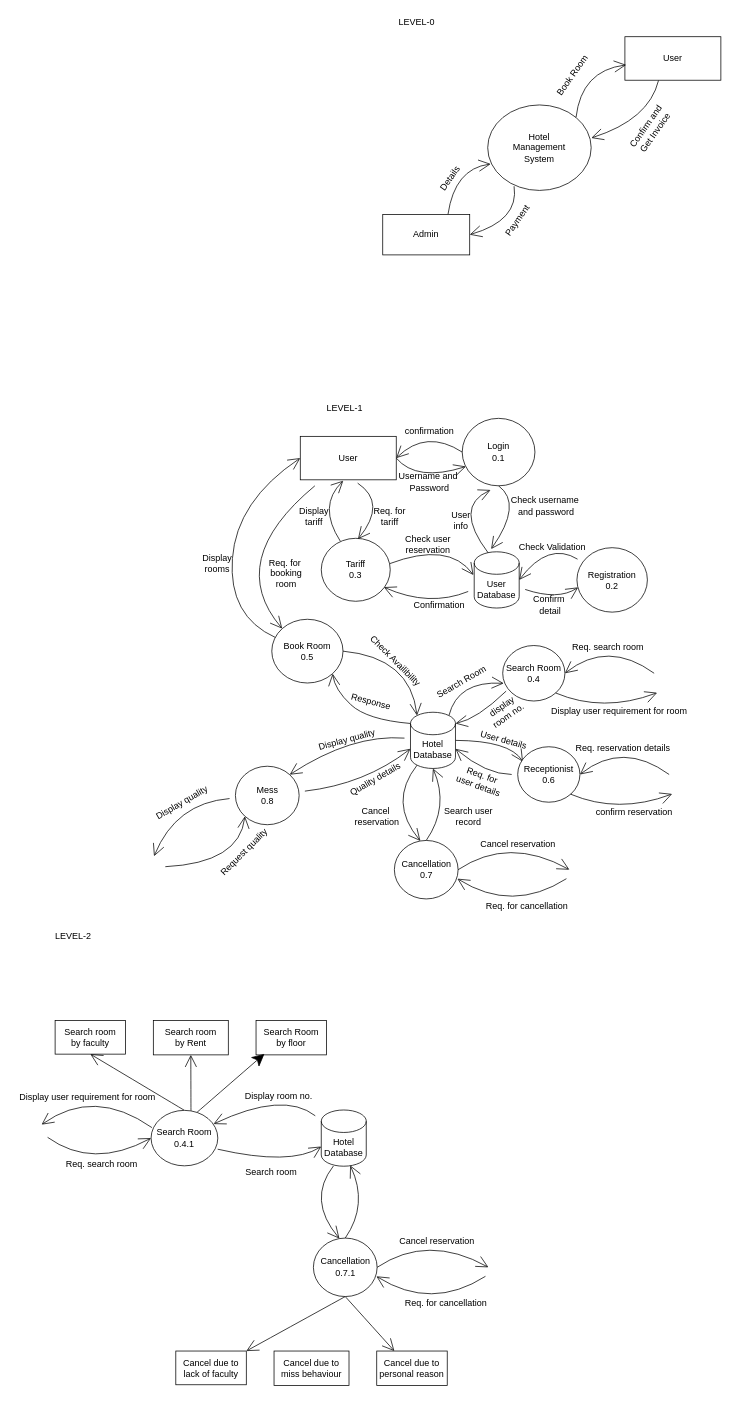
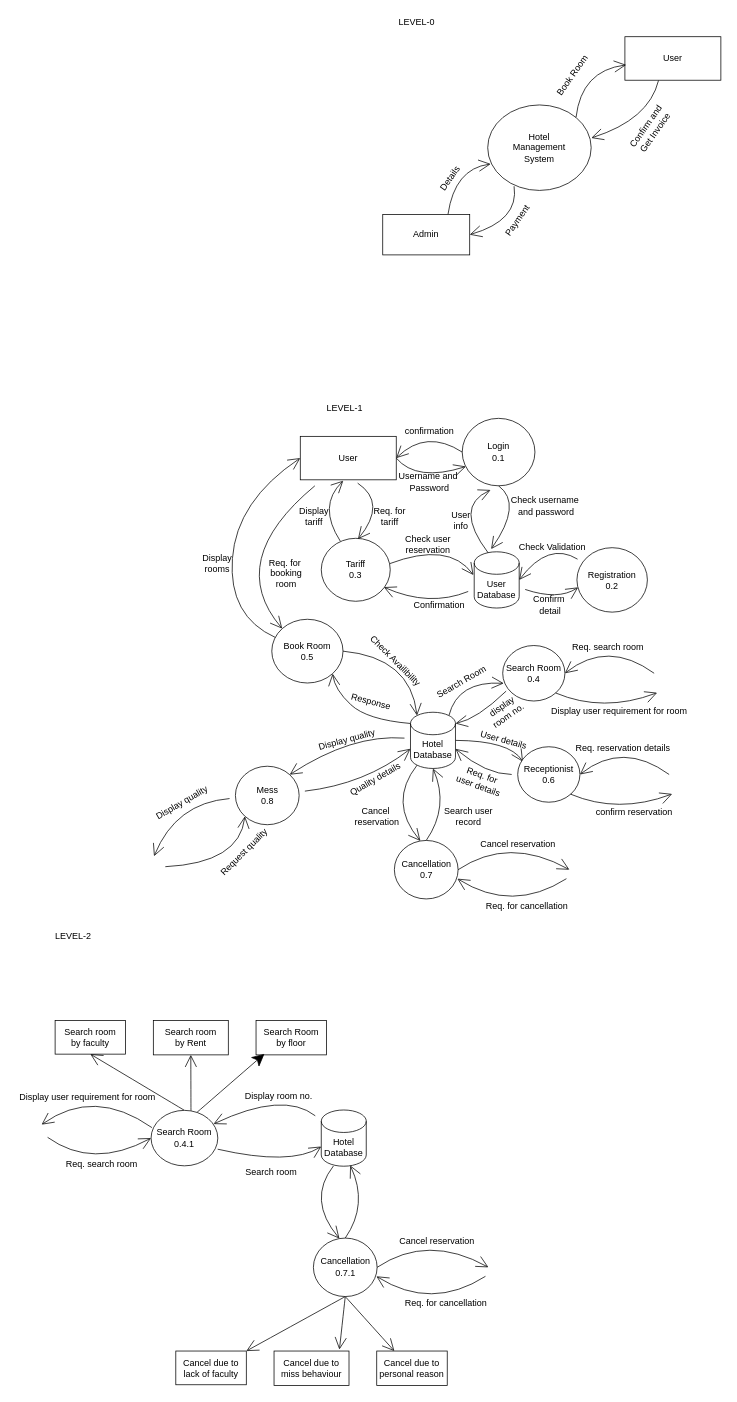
none -> (342, 1324)
